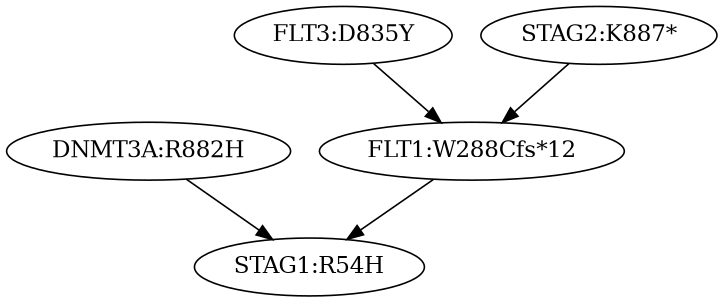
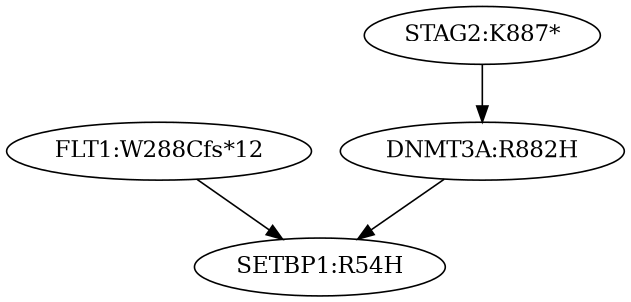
(343, 35) -> none
(542, 88) -> (482, 85)
(309, 267) -> (320, 267)
